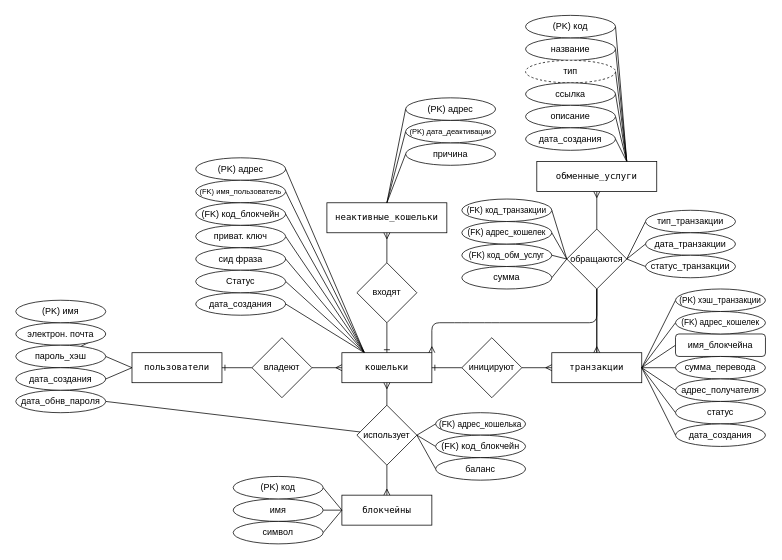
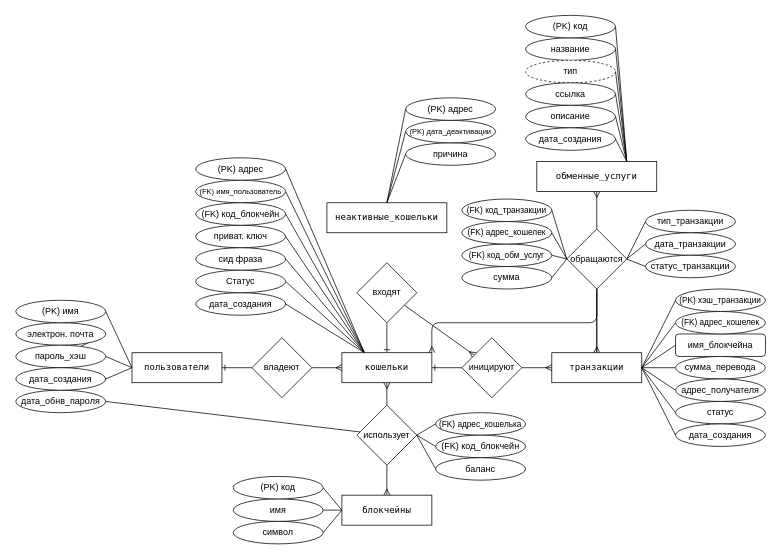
(387, 248) -> (439, 330)
none -> (119, 340)
